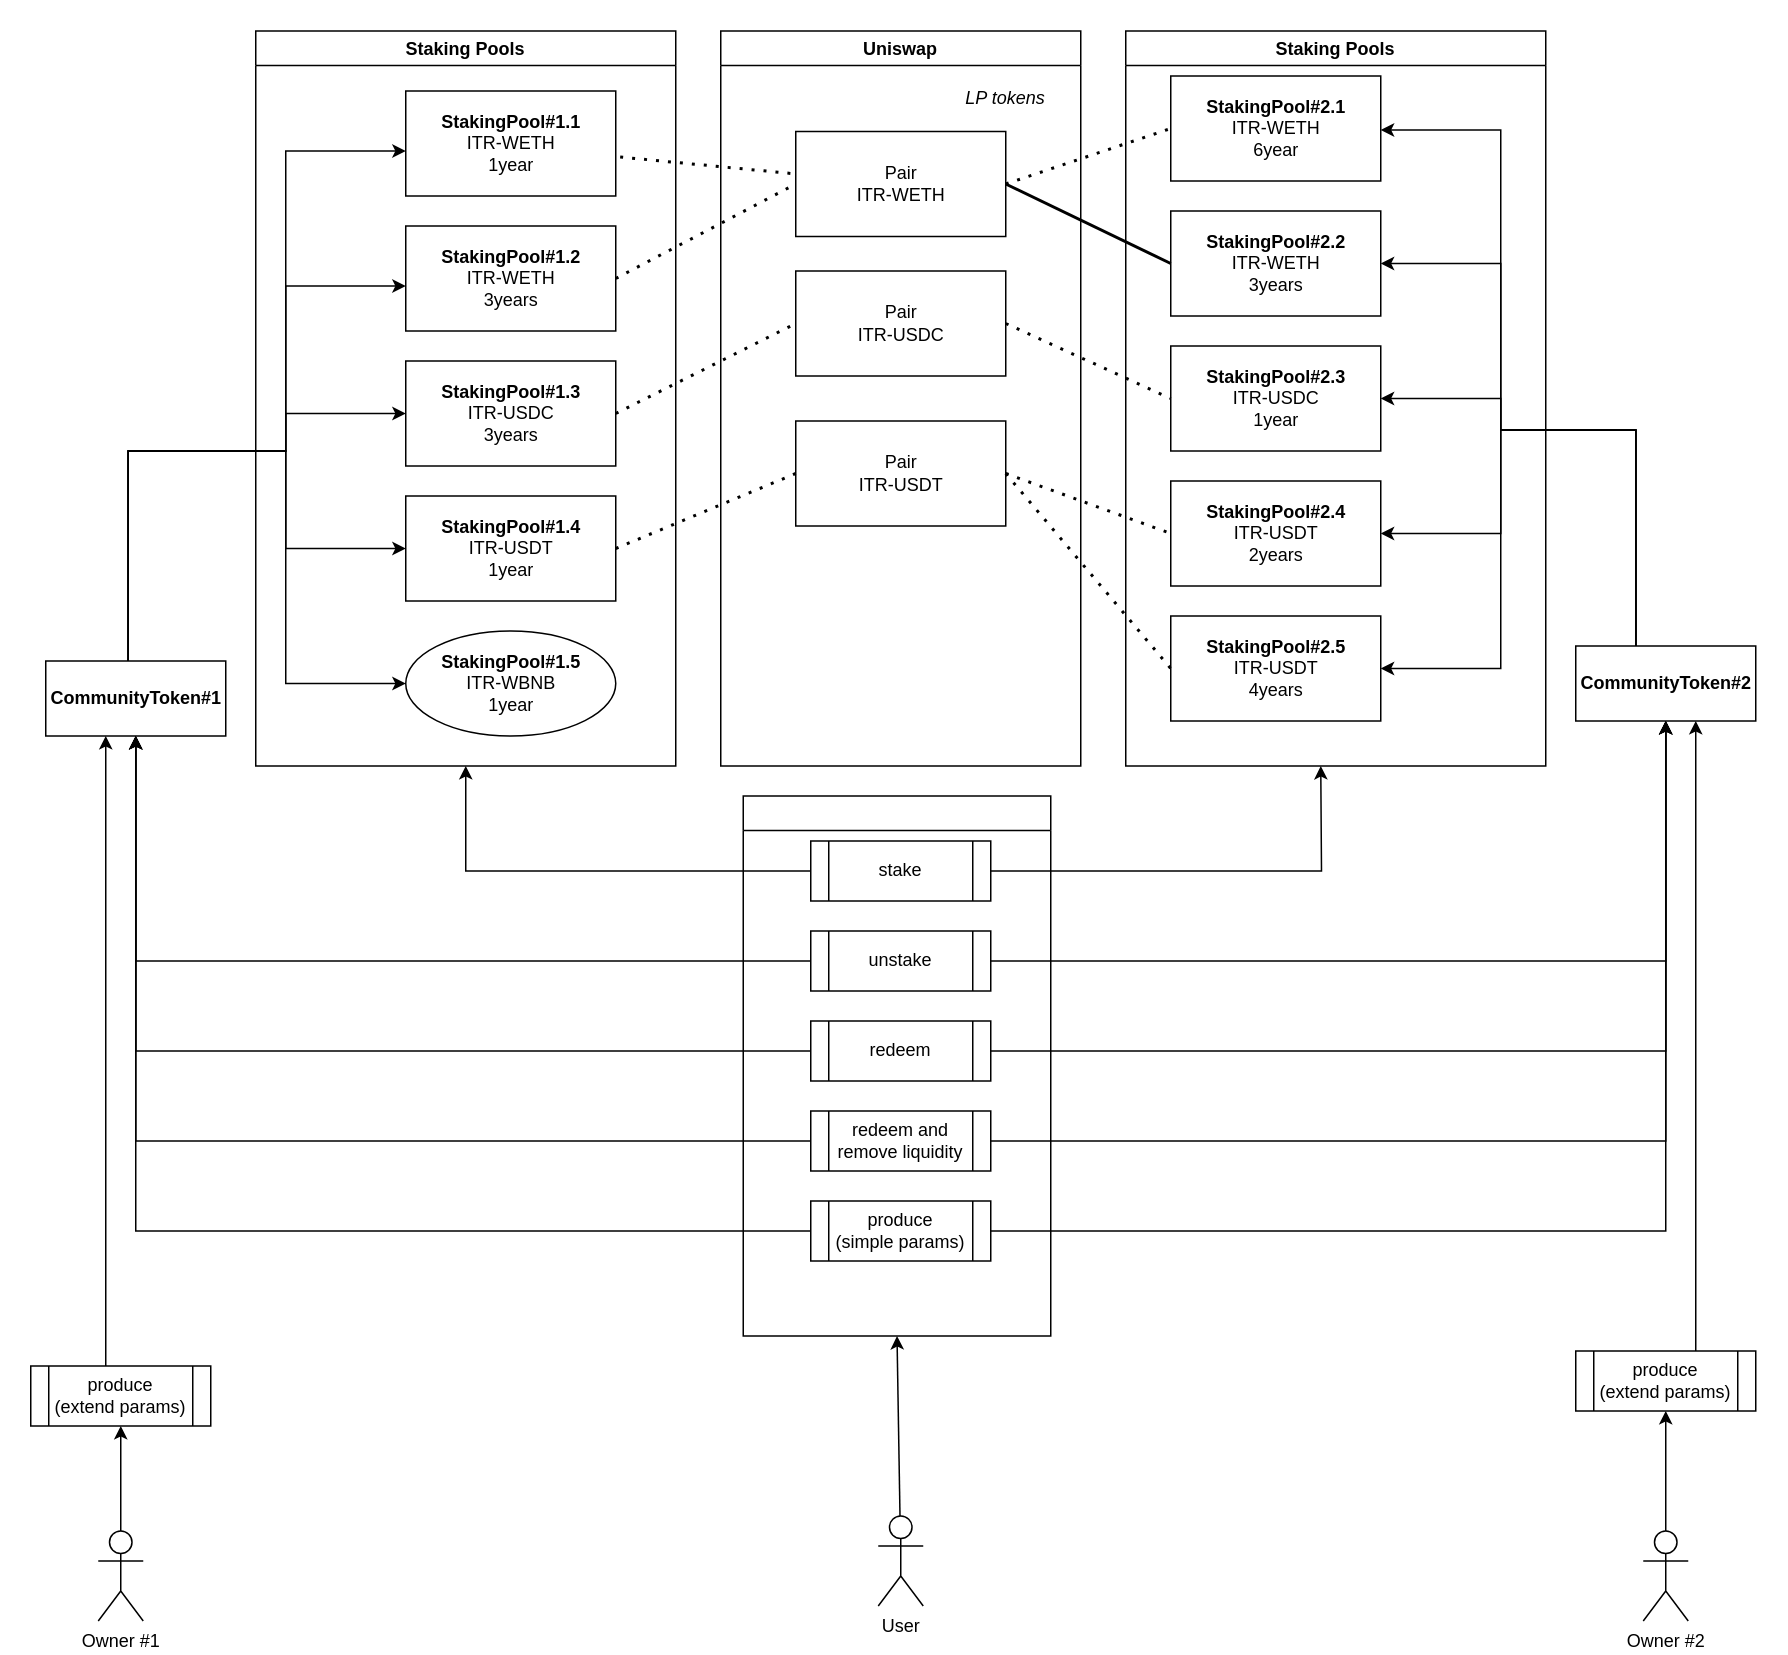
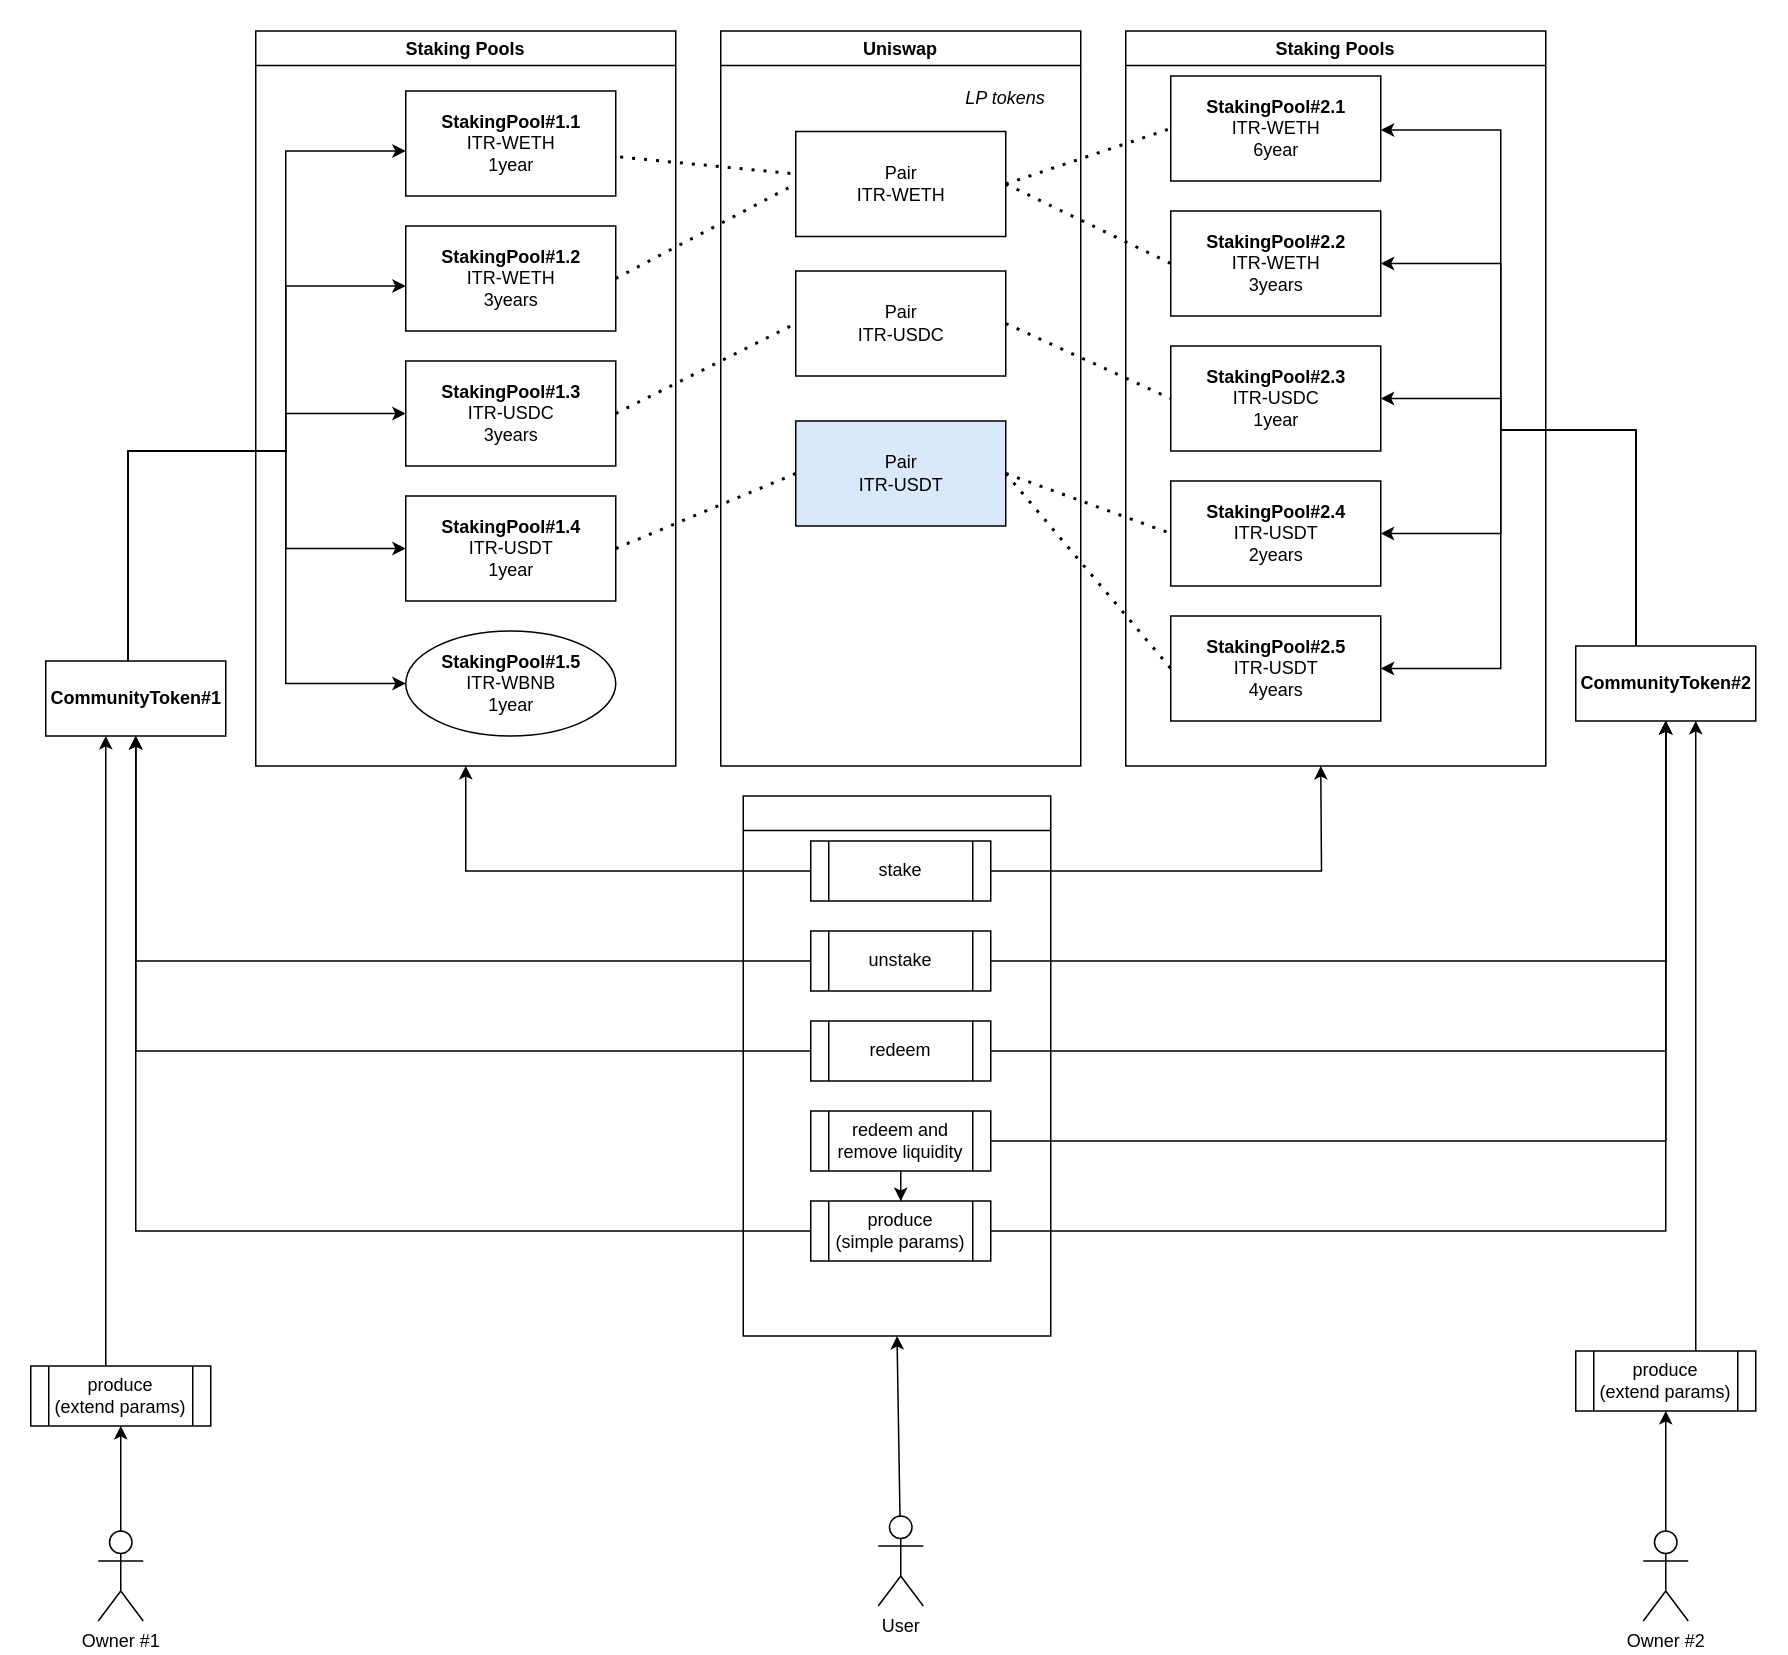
(1088, 223) -> (1088, 223)
(901, 473) -> (901, 473)
(474, 1141) -> (901, 1191)
